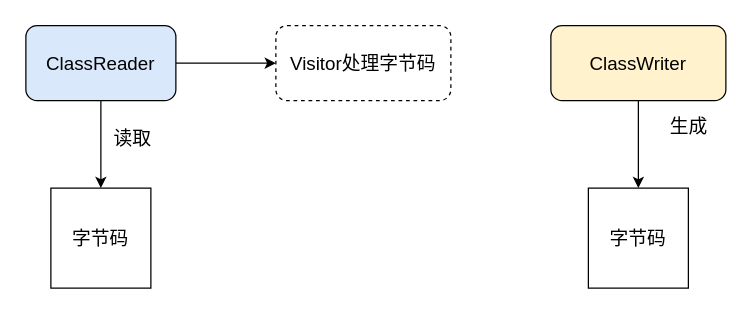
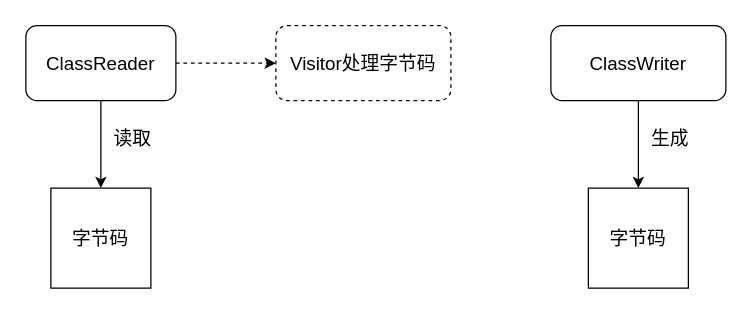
(101, 63) -> (101, 63)
(222, 63) -> (222, 63)
(638, 63) -> (638, 63)
(688, 126) -> (669, 138)
